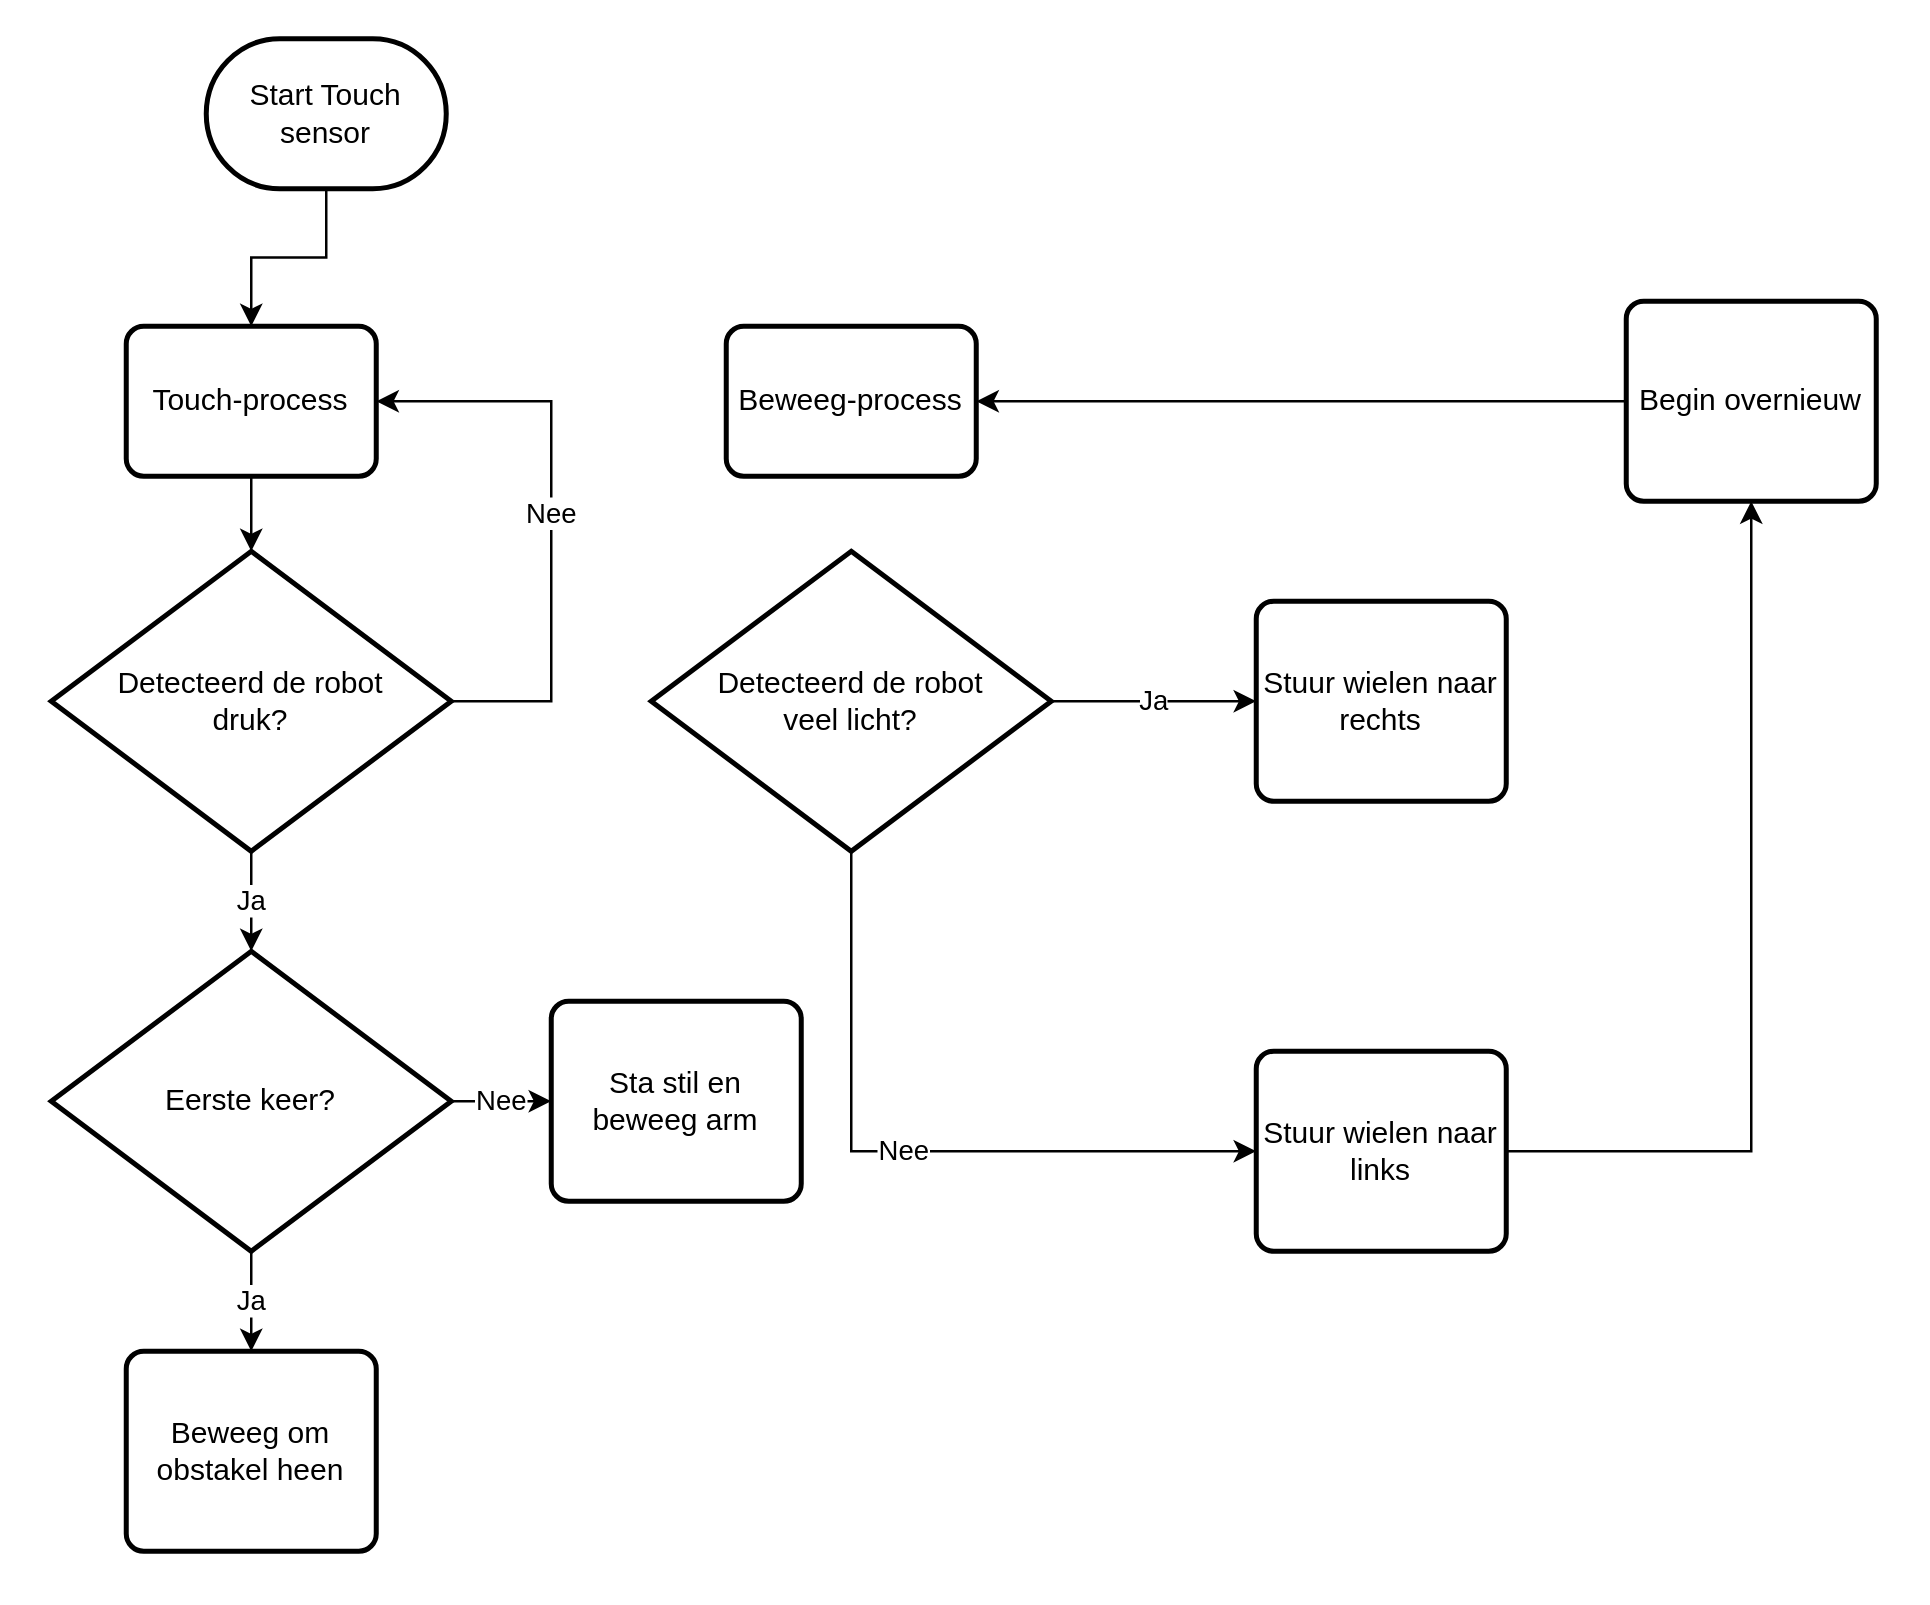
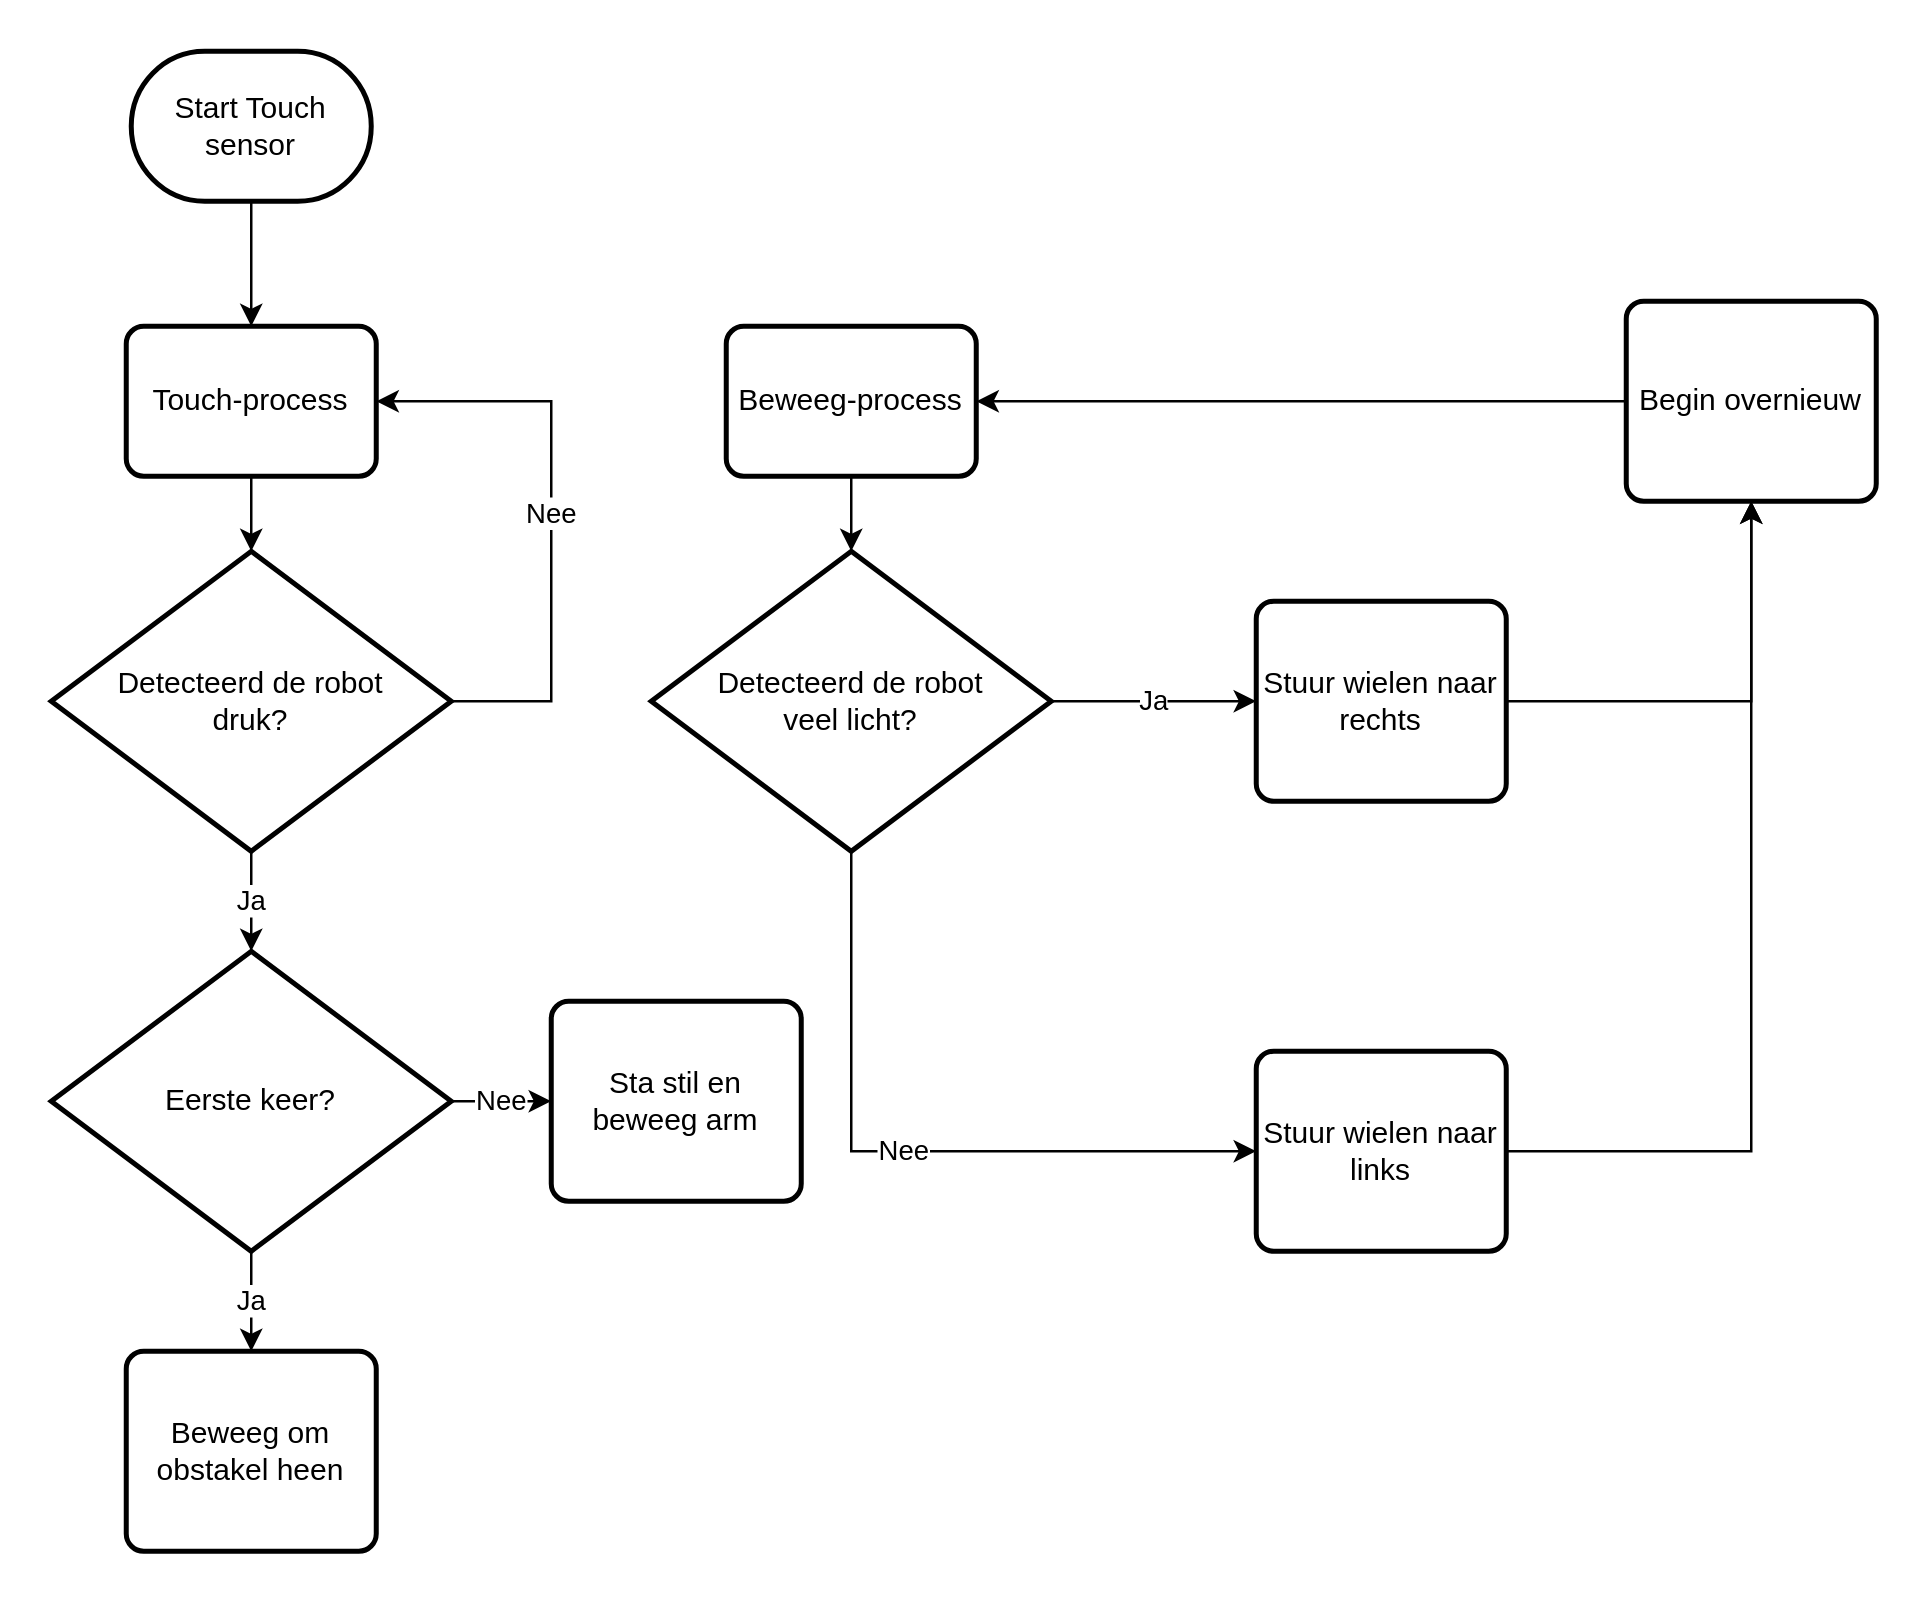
(326, 114) -> (251, 126)
none -> (851, 506)
none -> (1626, 701)
